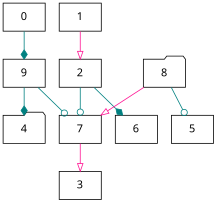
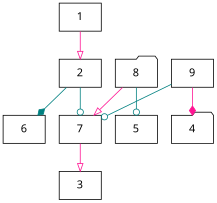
(24, 17) -> none
(24, 97) -> (192, 97)
